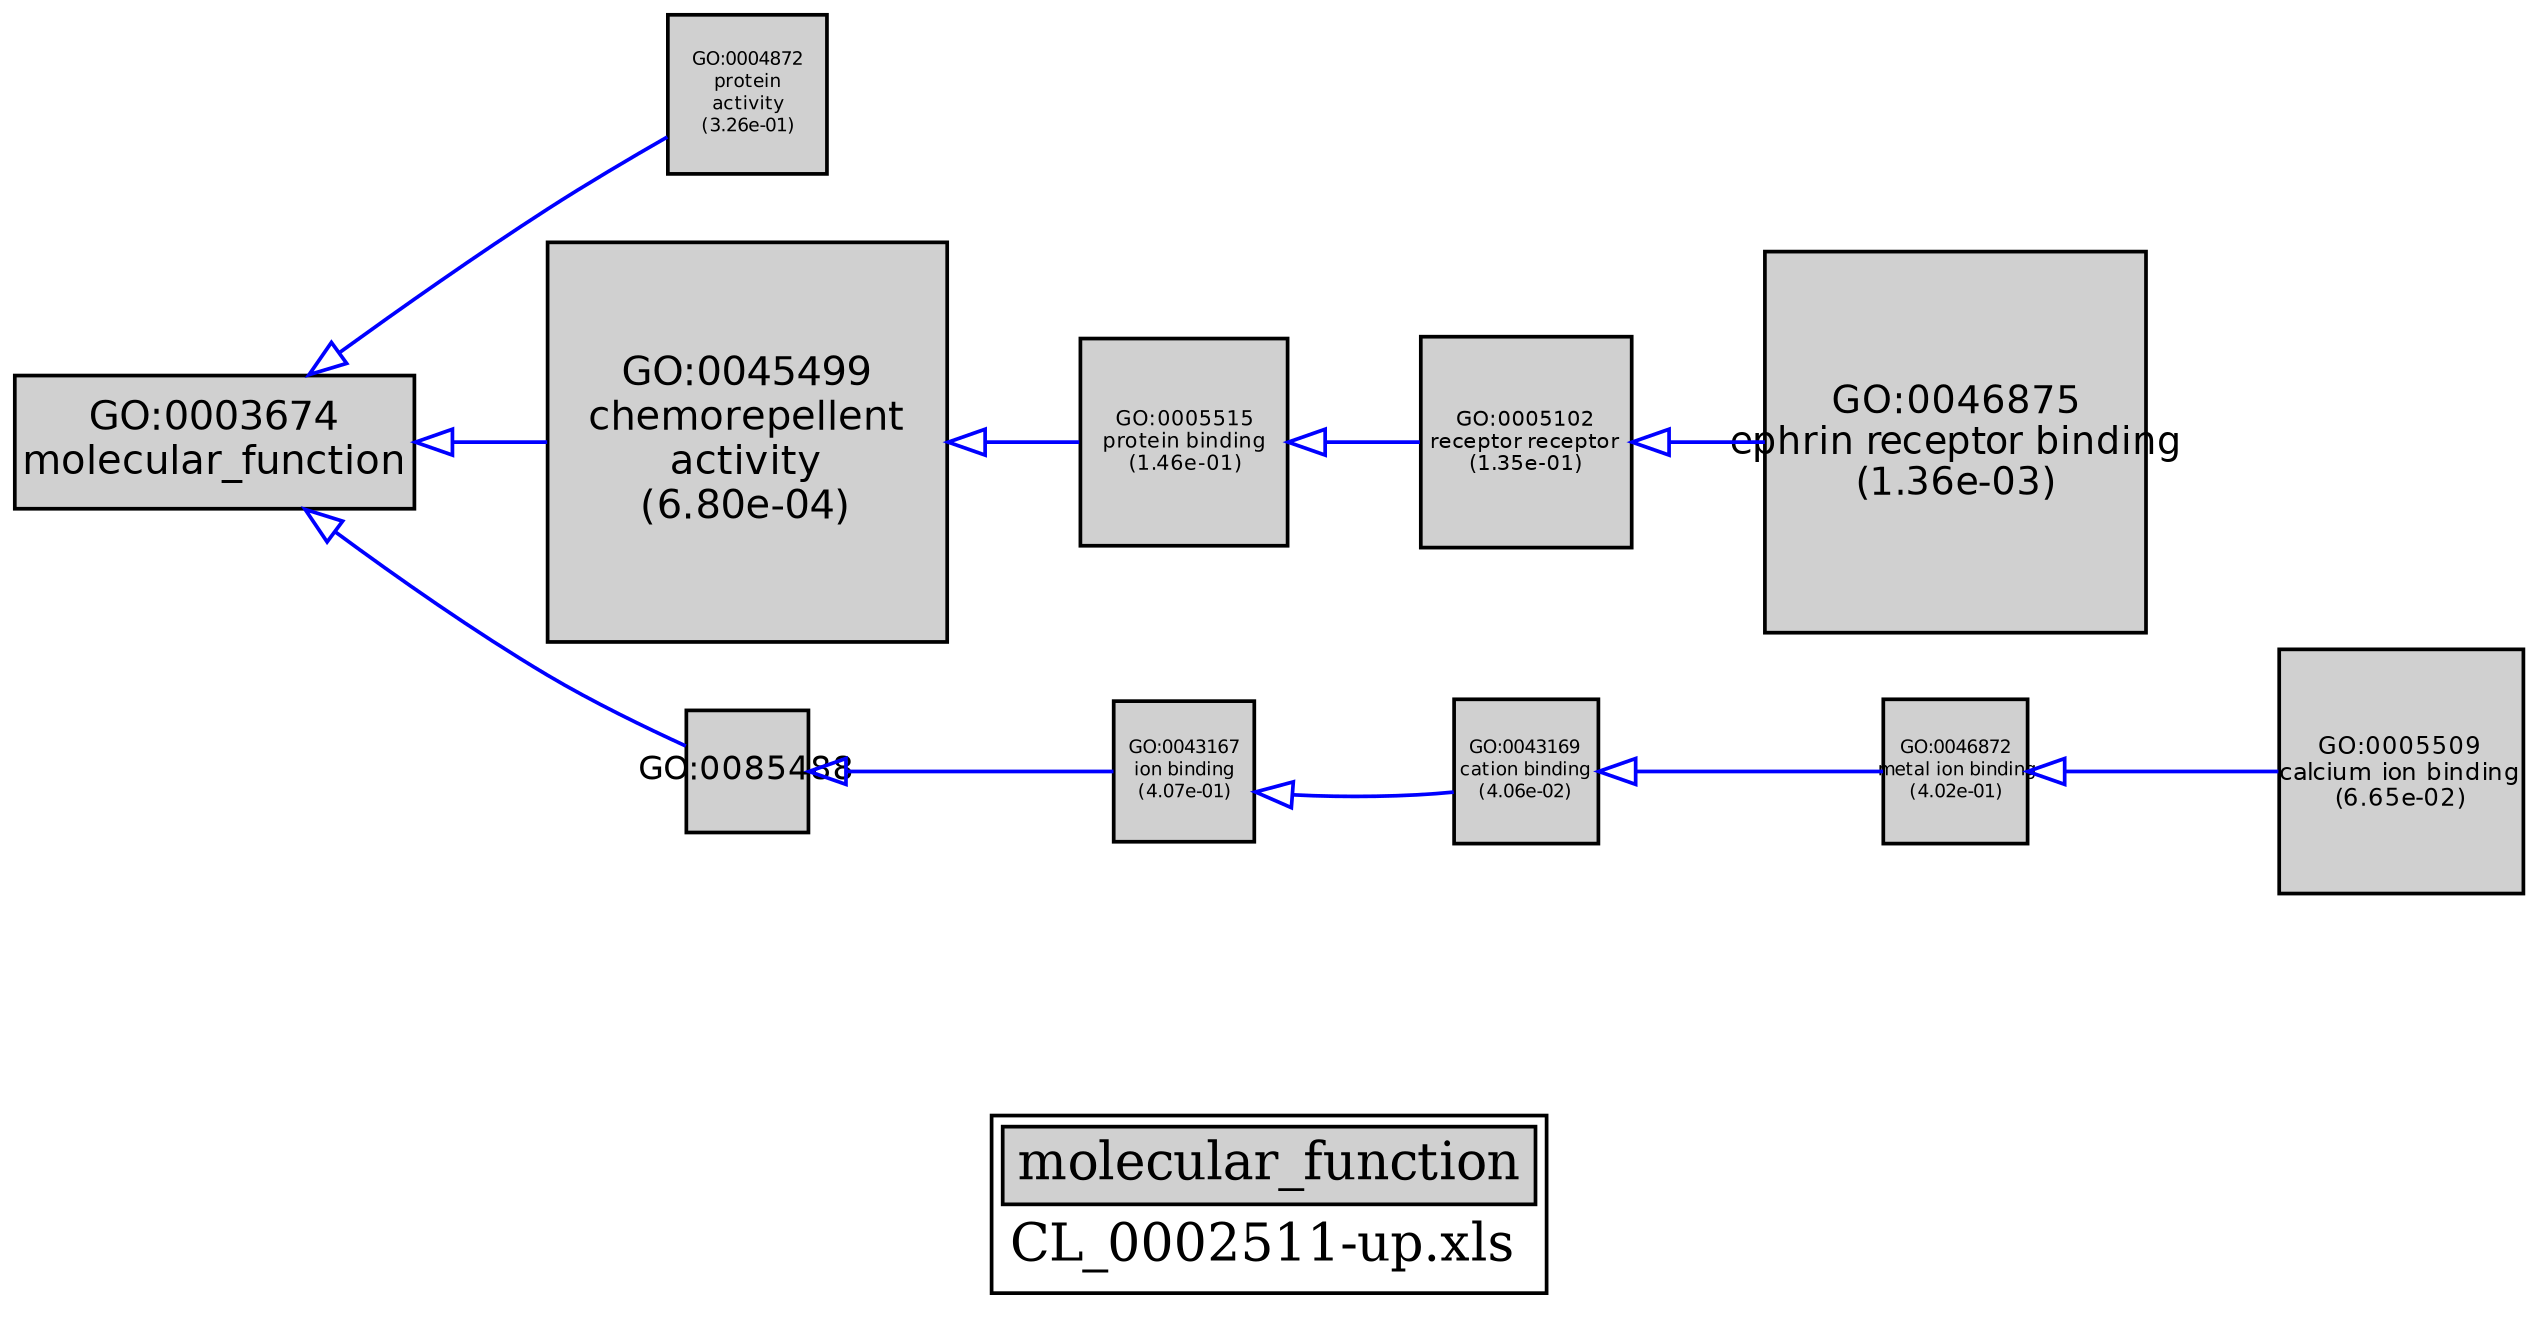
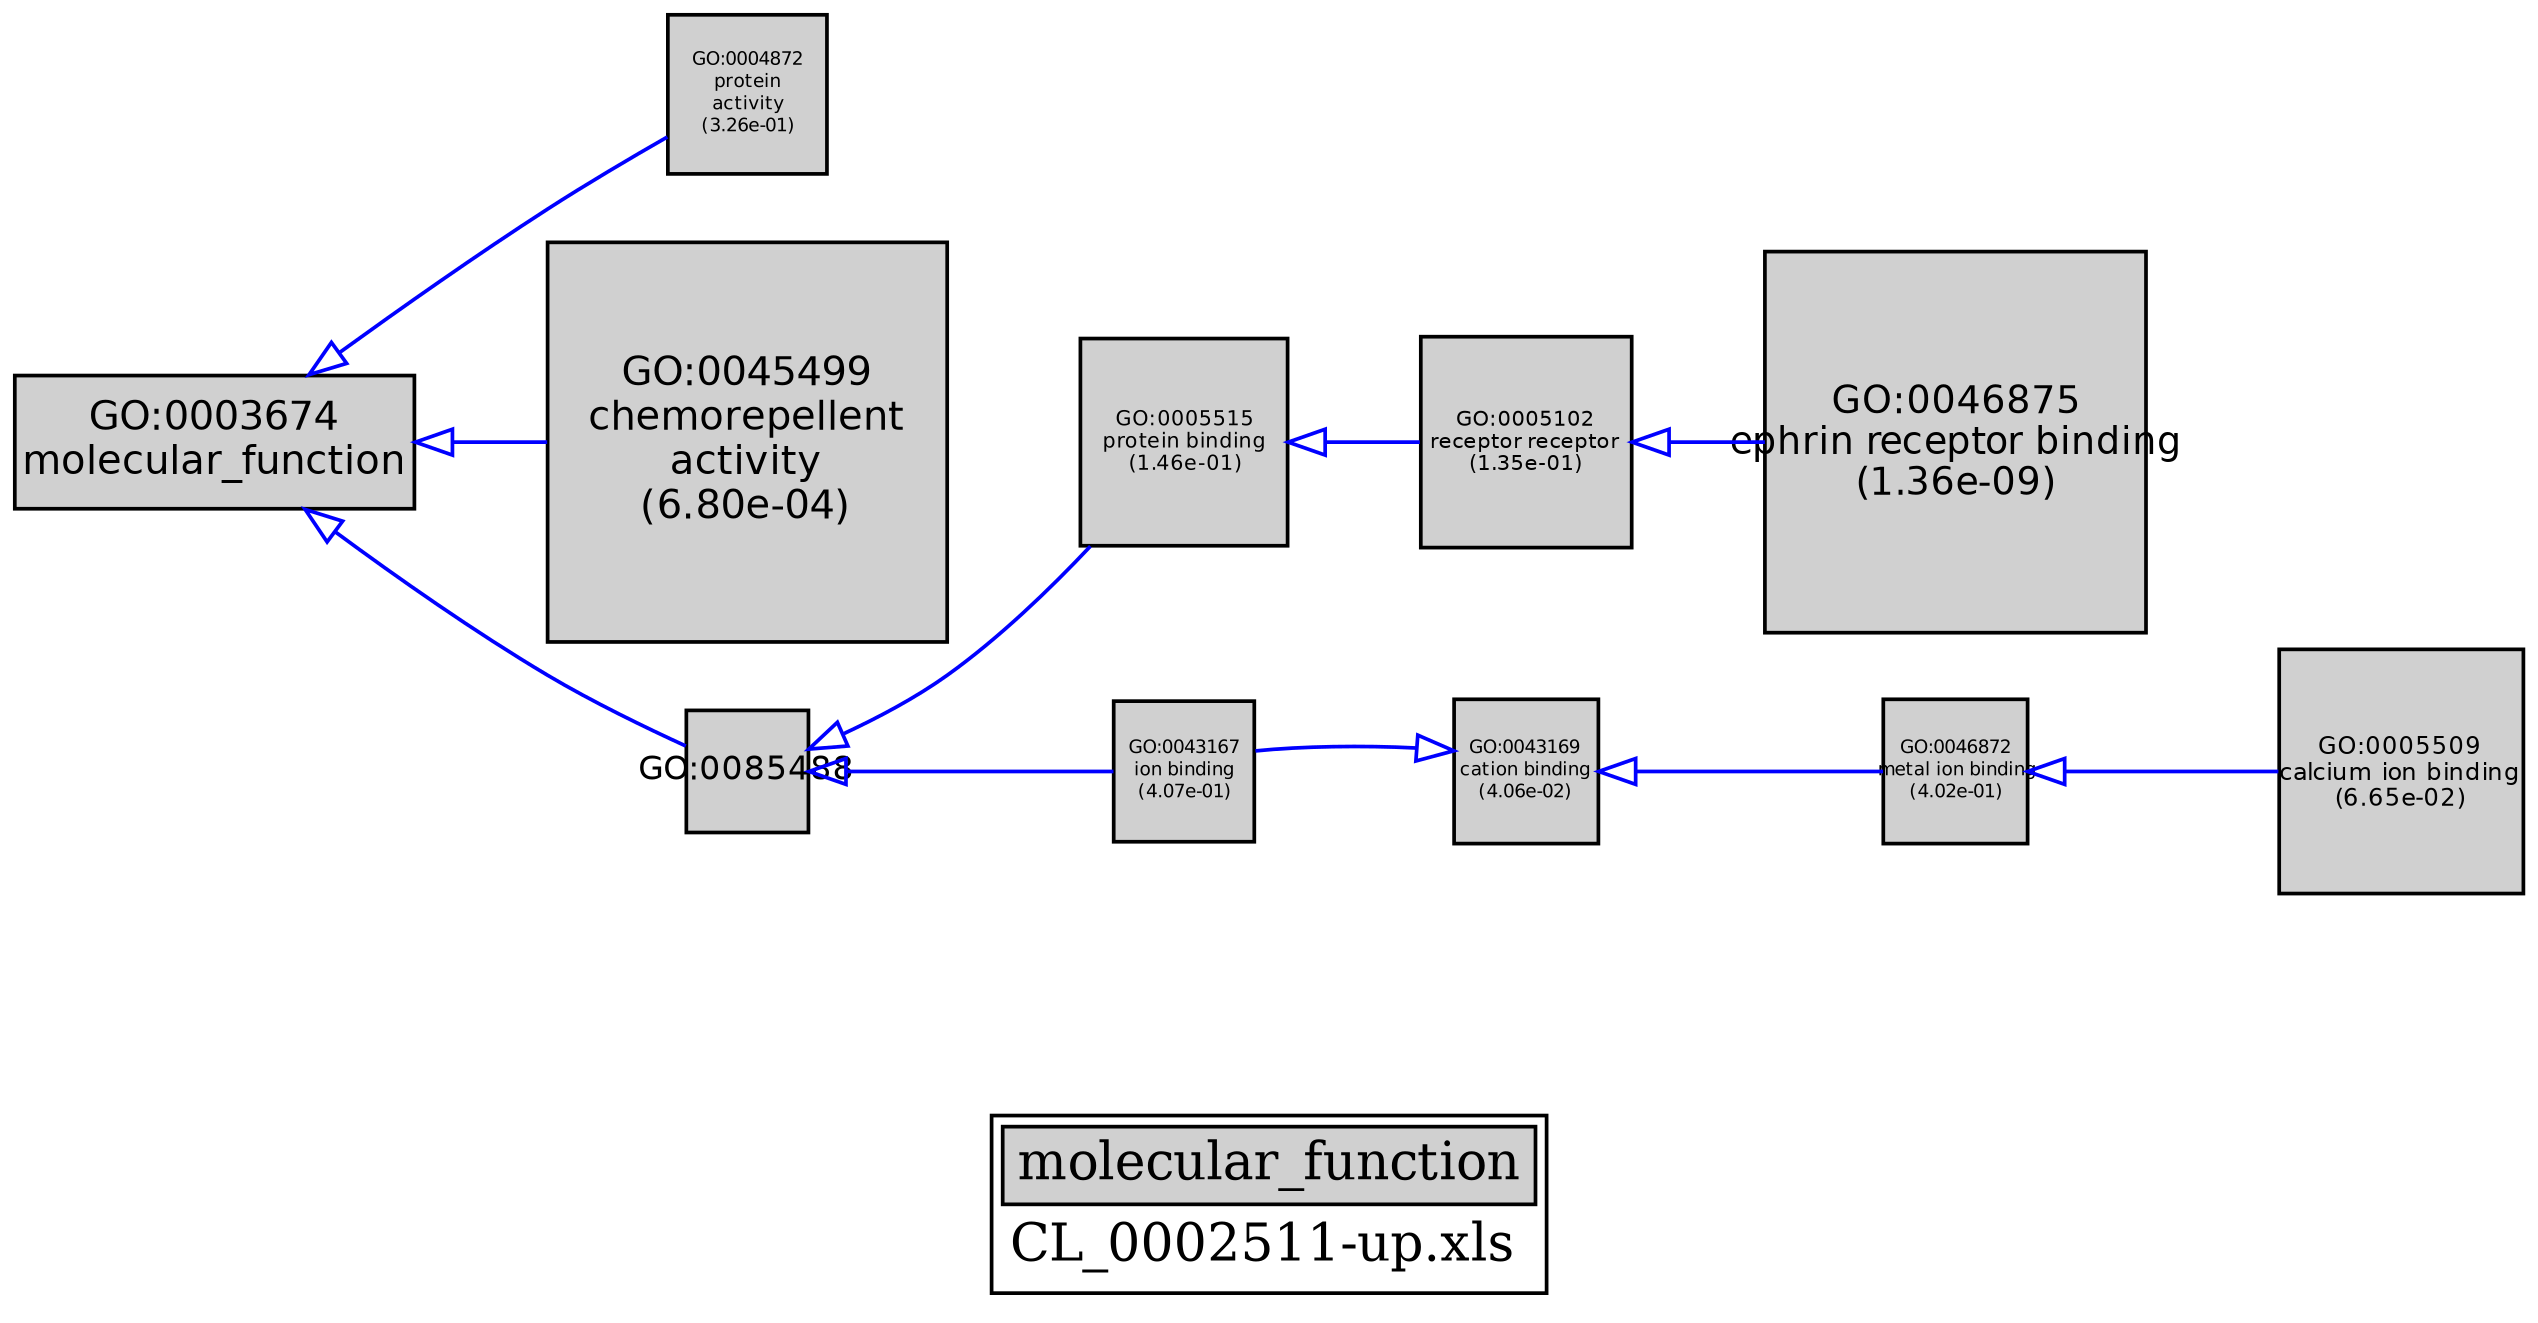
(1032, 442) -> (977, 653)
(1957, 483) -> (1957, 483)
(1374, 796) -> (1336, 747)
